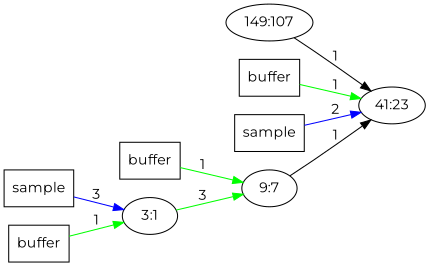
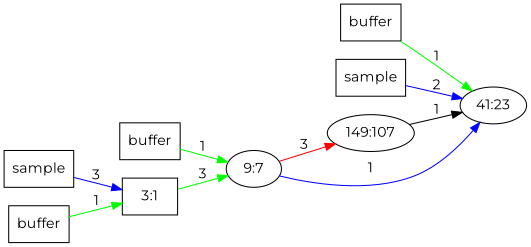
(326, 151) -> (384, 183)
none -> (302, 154)
(150, 216) -> (150, 197)
